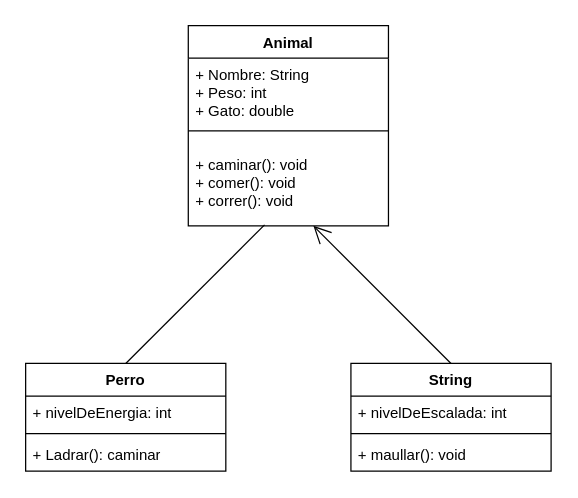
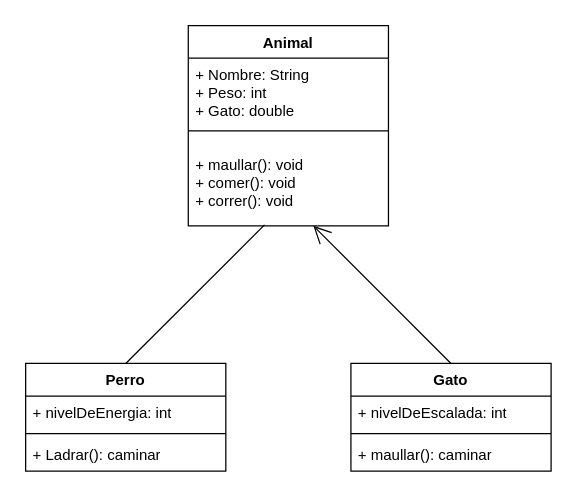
(257, 184) -> (255, 184)
(451, 381) -> (451, 381)
(418, 456) -> (430, 456)
